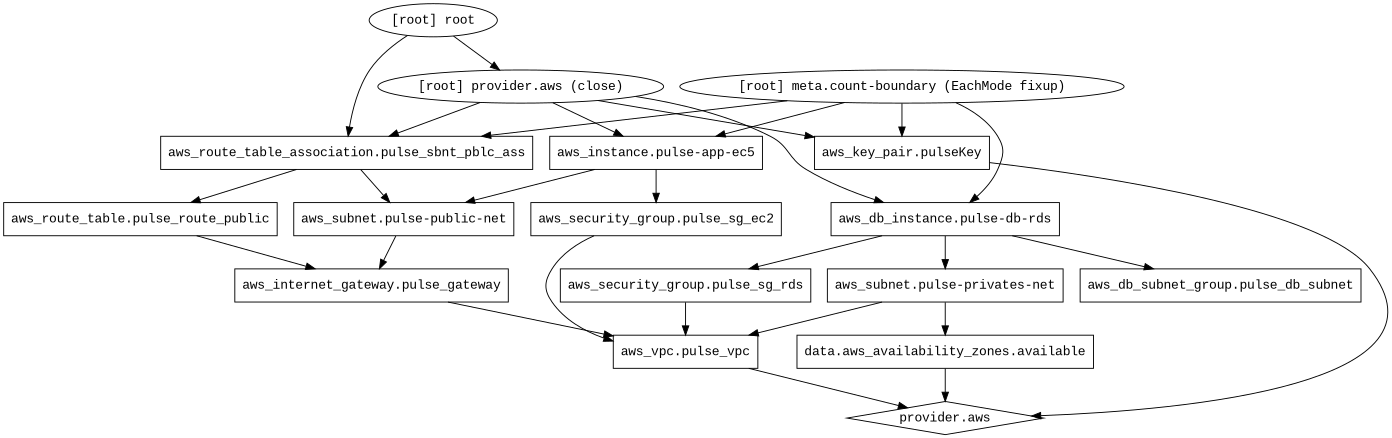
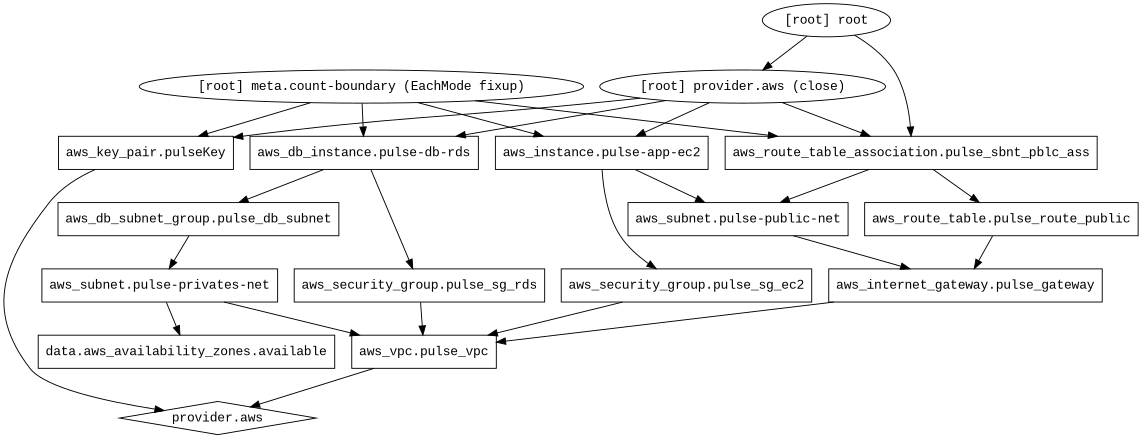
(656, 153) -> (602, 153)
(945, 248) -> (181, 248)
(945, 380) -> none
